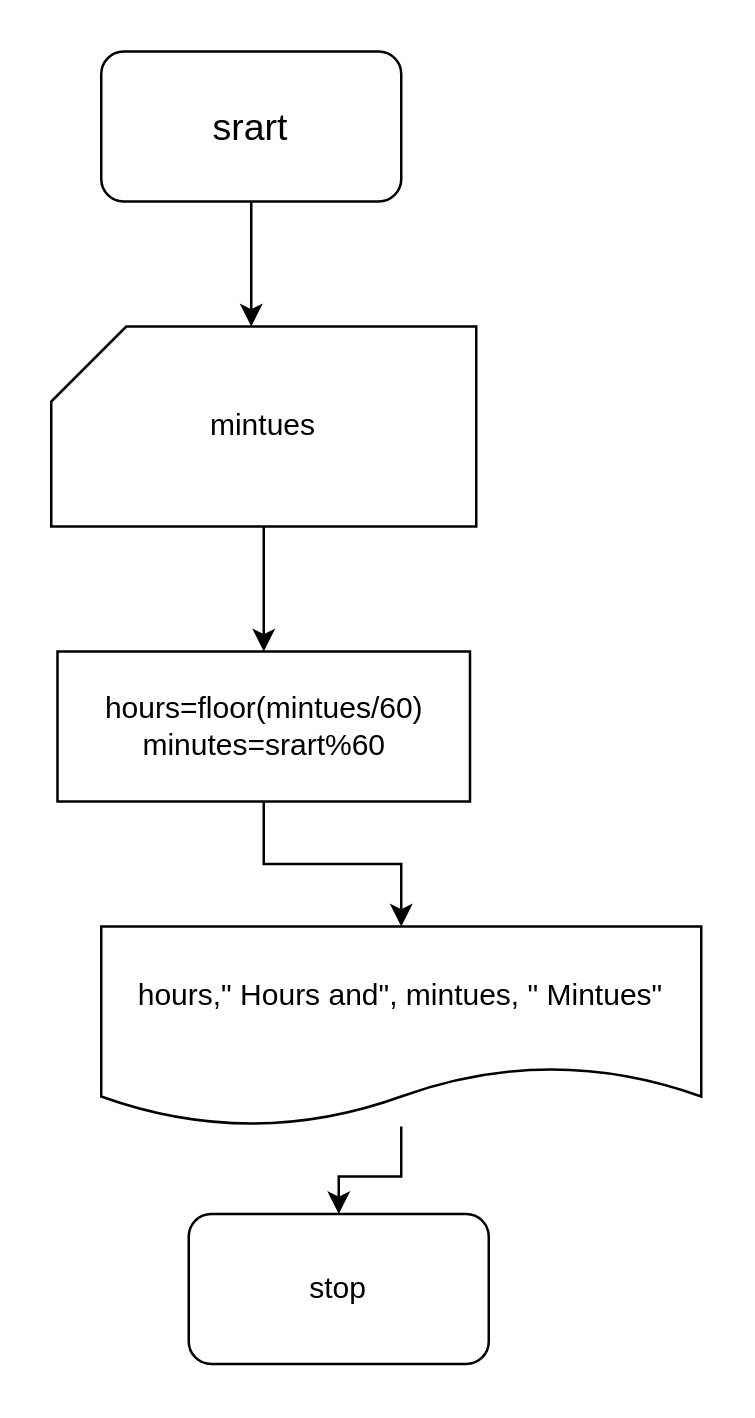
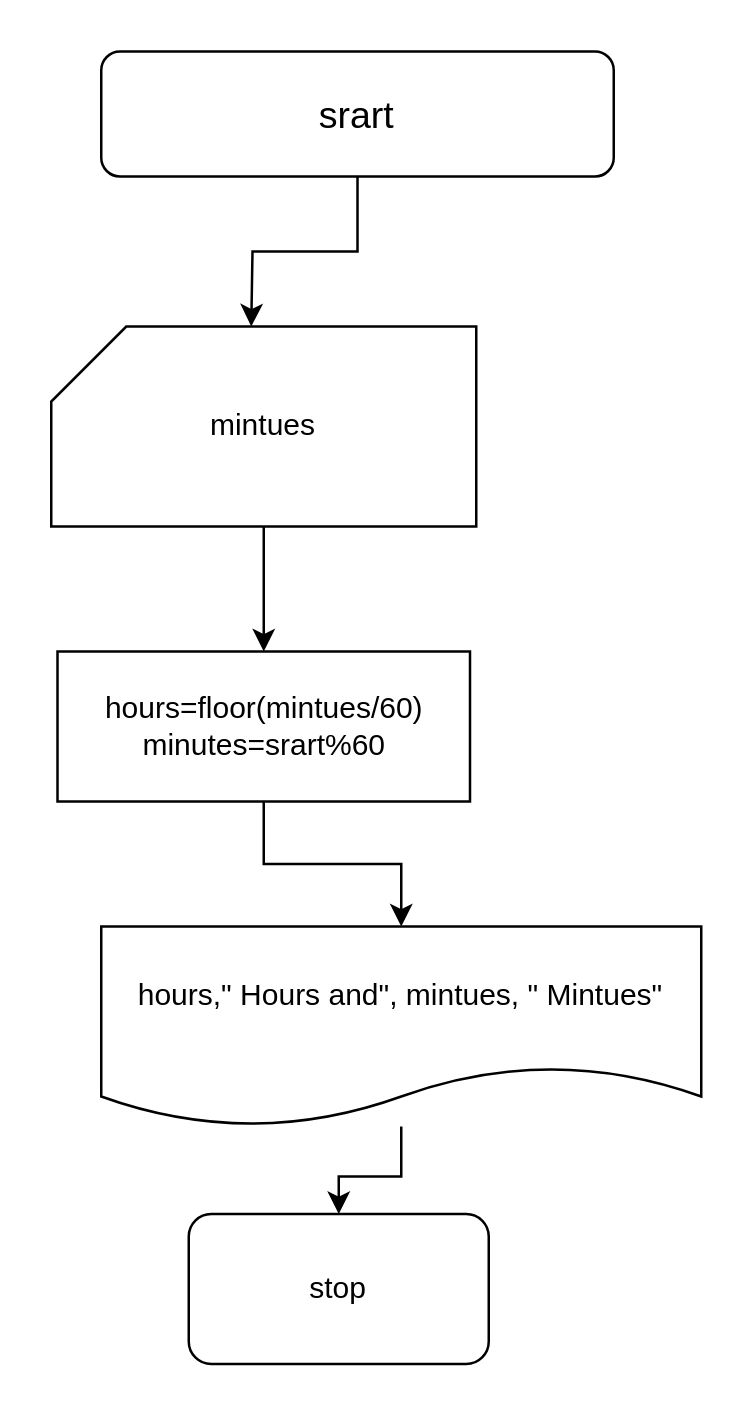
(251, 126) -> (358, 114)
